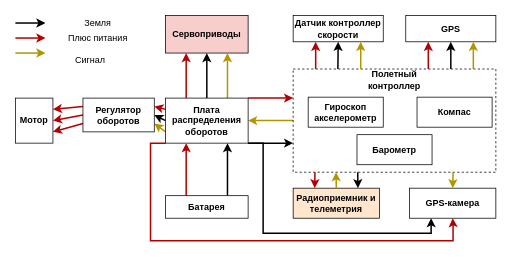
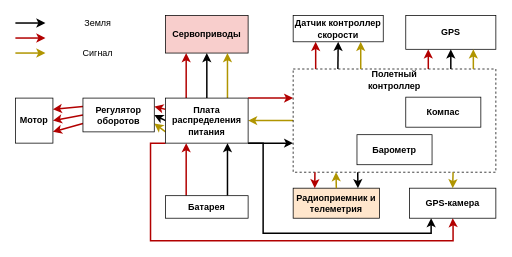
(450, 29) -> (450, 32)
(98, 38) -> none
(90, 60) -> (98, 53)
(345, 112) -> none
(454, 112) -> (443, 112)
(207, 120) -> (207, 120)
